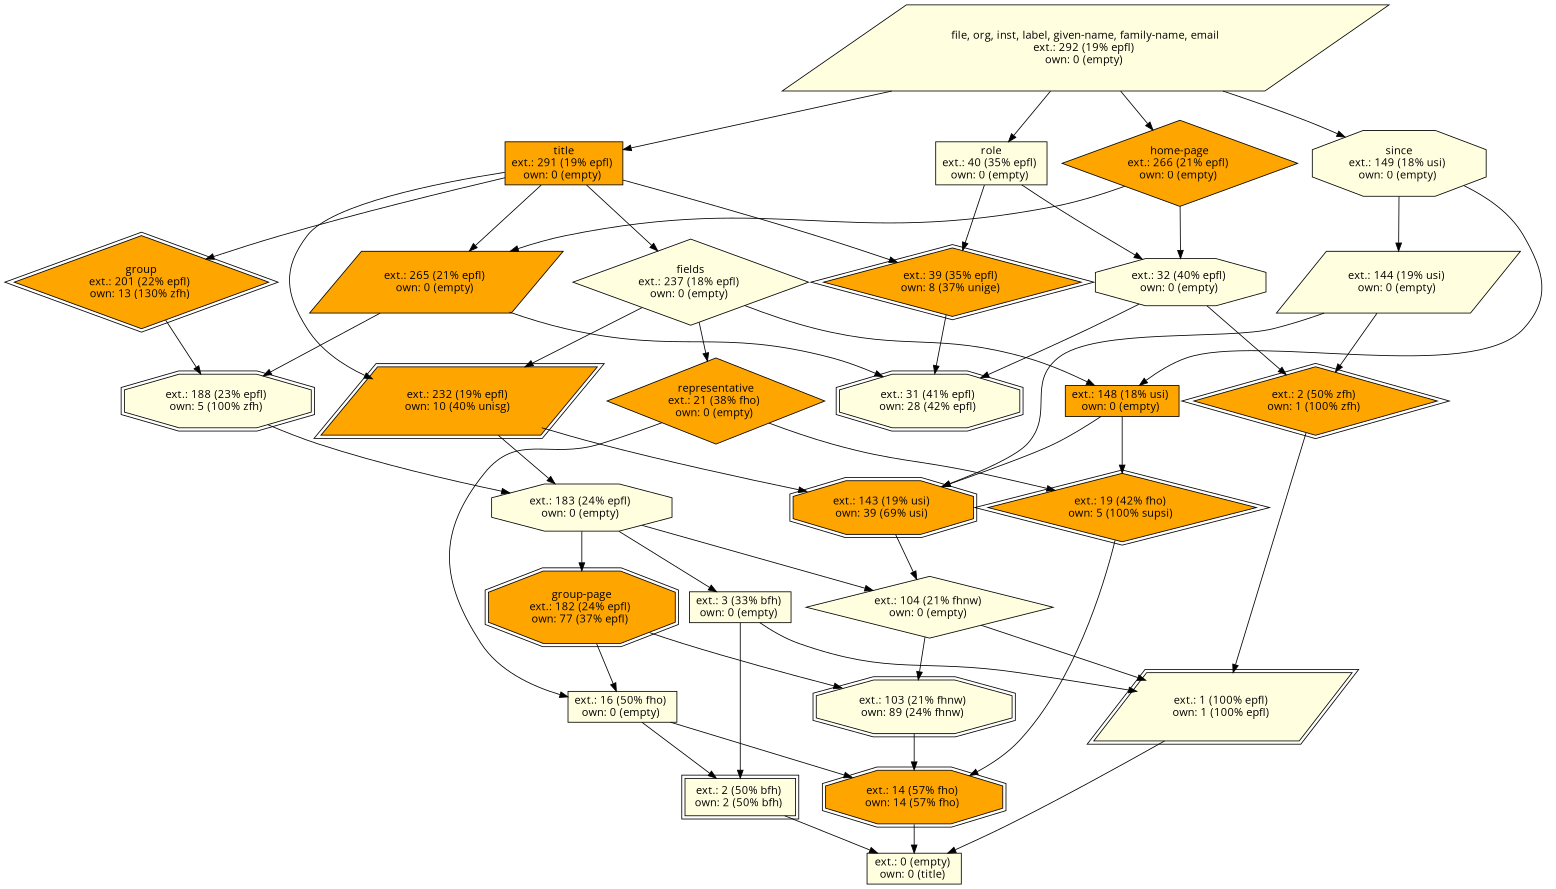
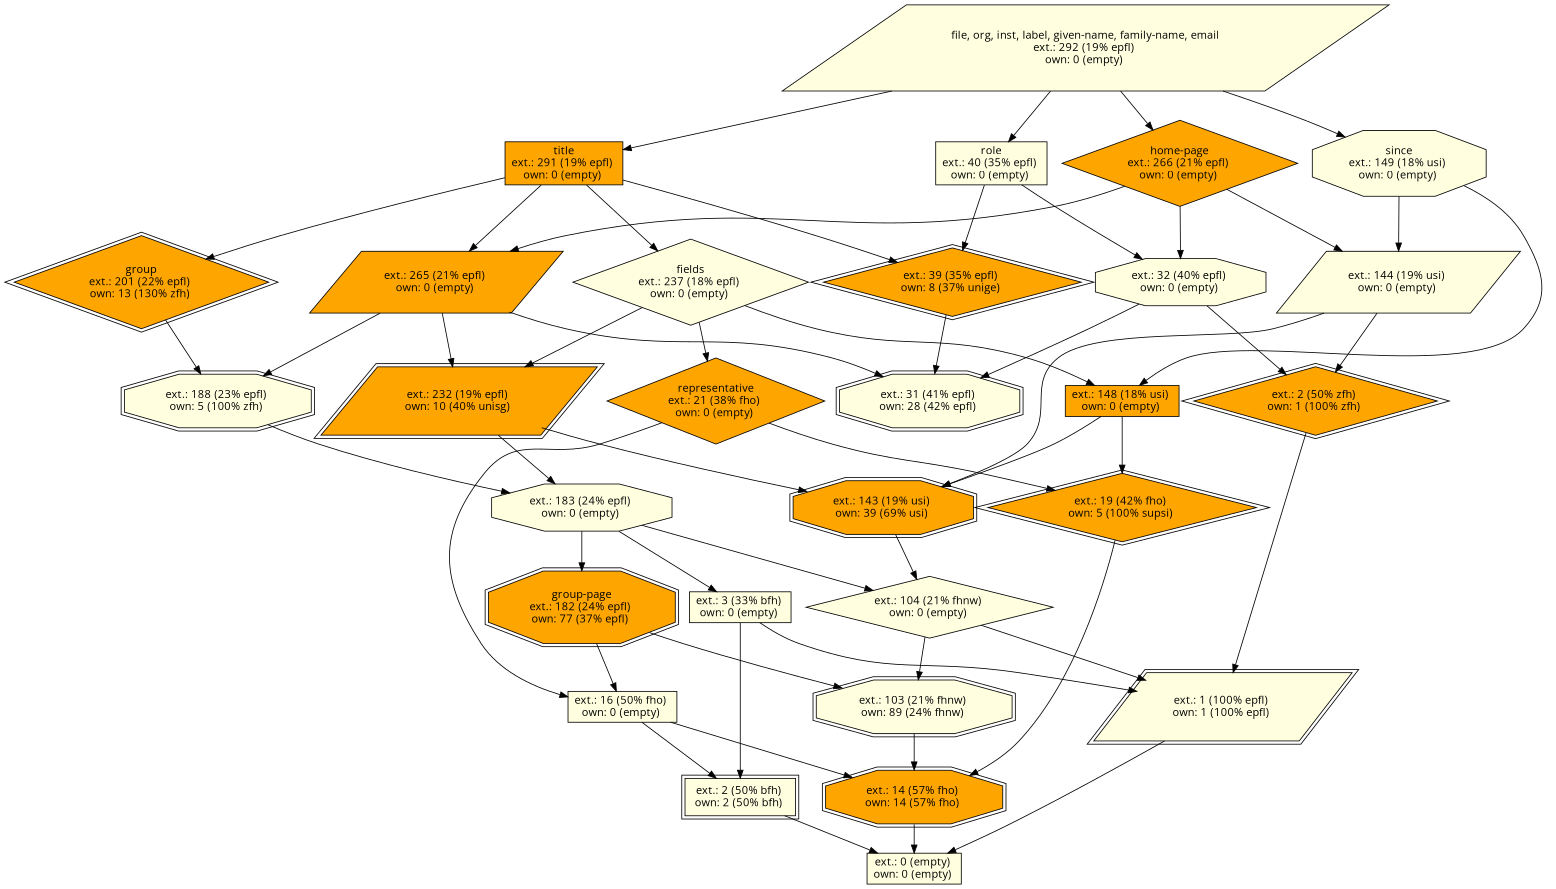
none -> (1281, 218)
(306, 238) -> (447, 336)
(914, 869) -> (914, 869)
